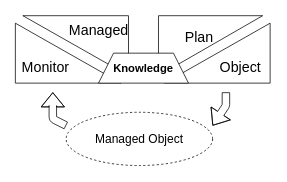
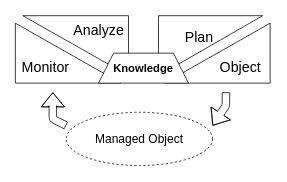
(99, 30) -> (99, 30)
